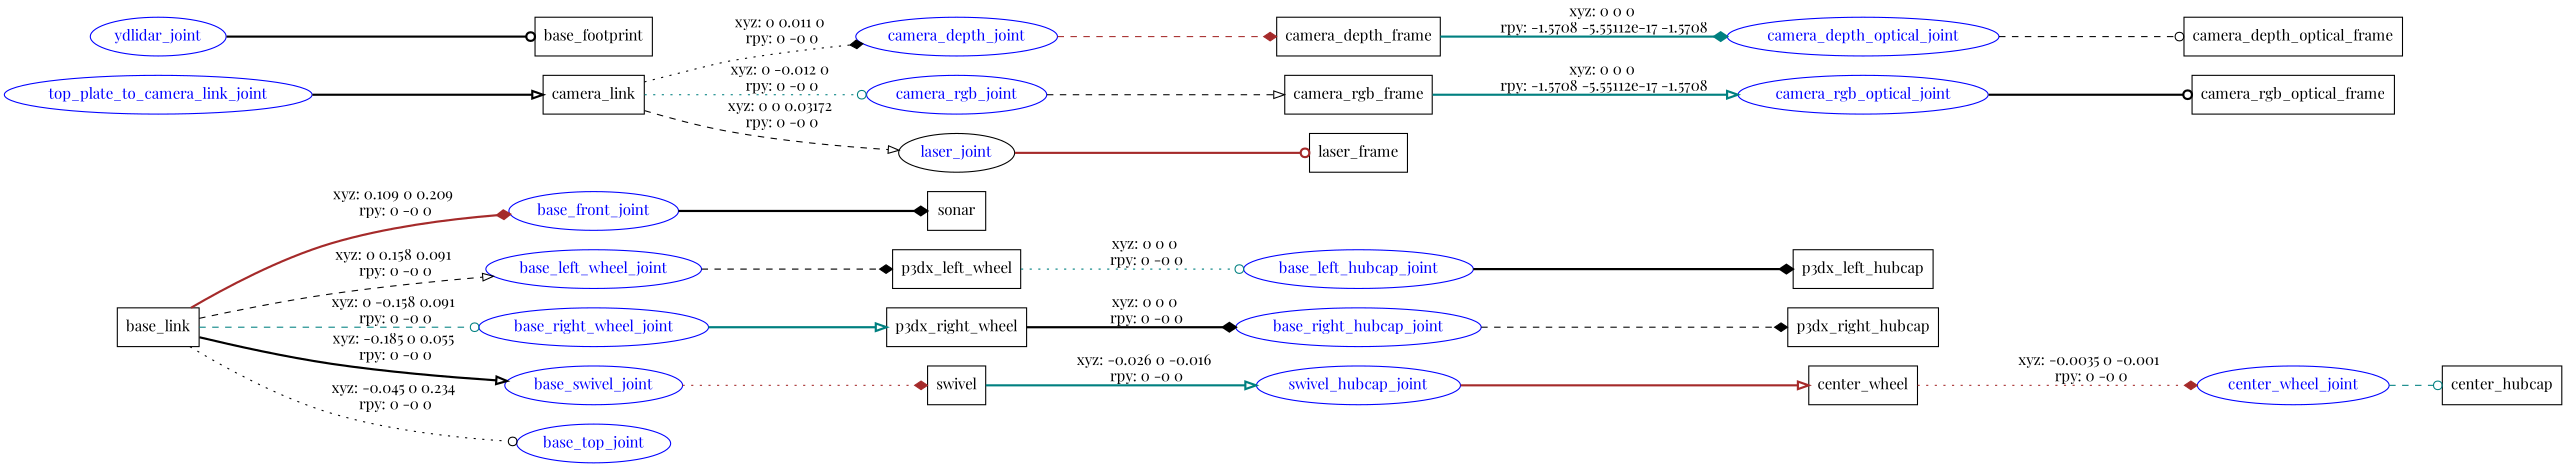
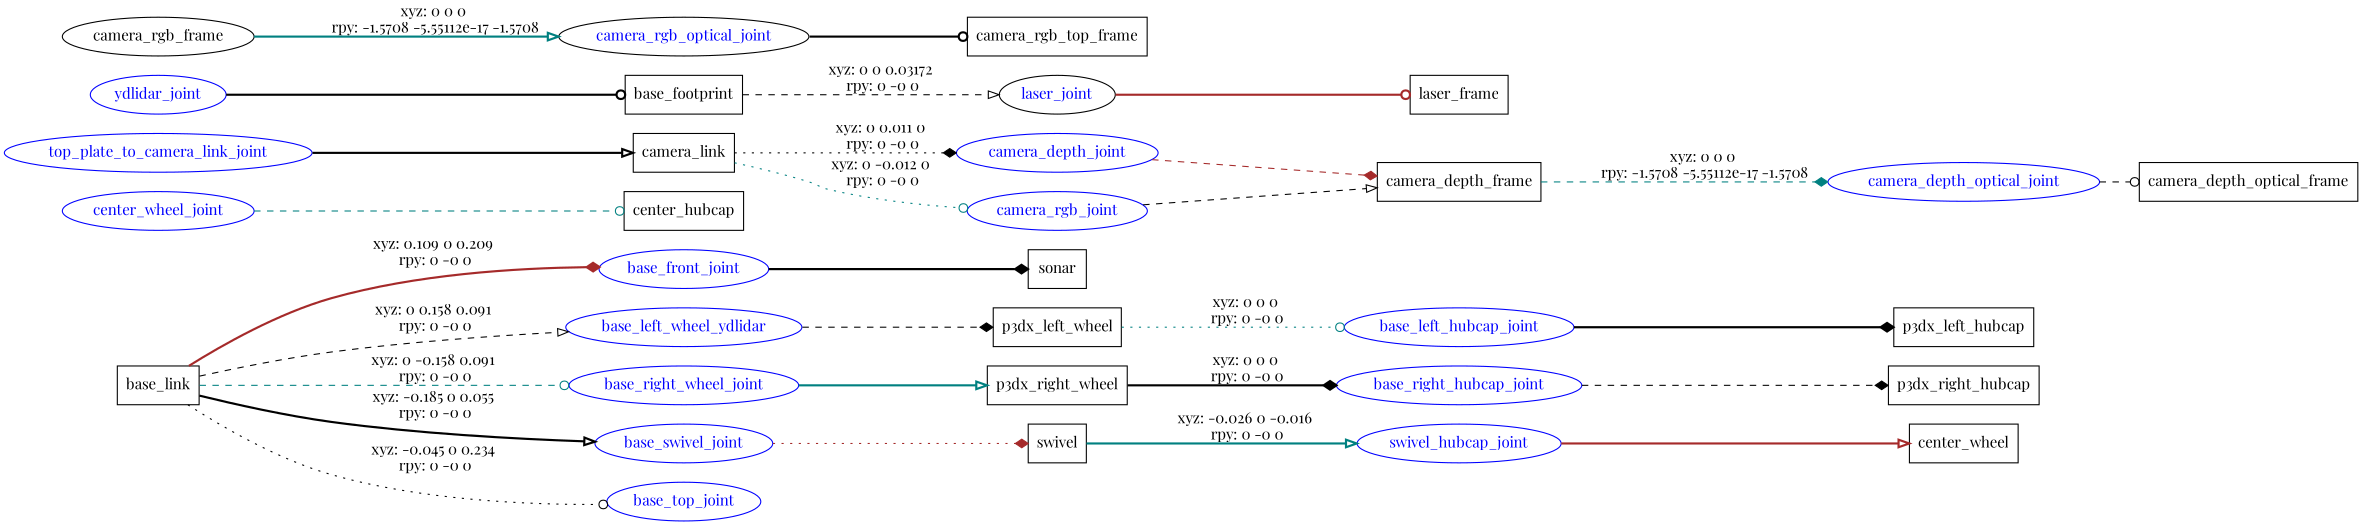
(1577, 37) -> (1678, 182)
(1160, 95) -> (1255, 197)
(1359, 95) -> (158, 37)
(1863, 95) -> (684, 37)
(2293, 95) -> (1057, 37)
(765, 137) -> (865, 95)
(594, 269) -> (684, 327)
(2051, 385) -> none
